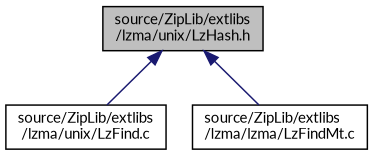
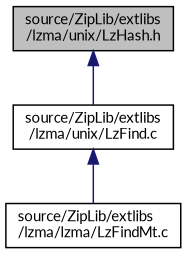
(237, 83) -> (93, 184)
